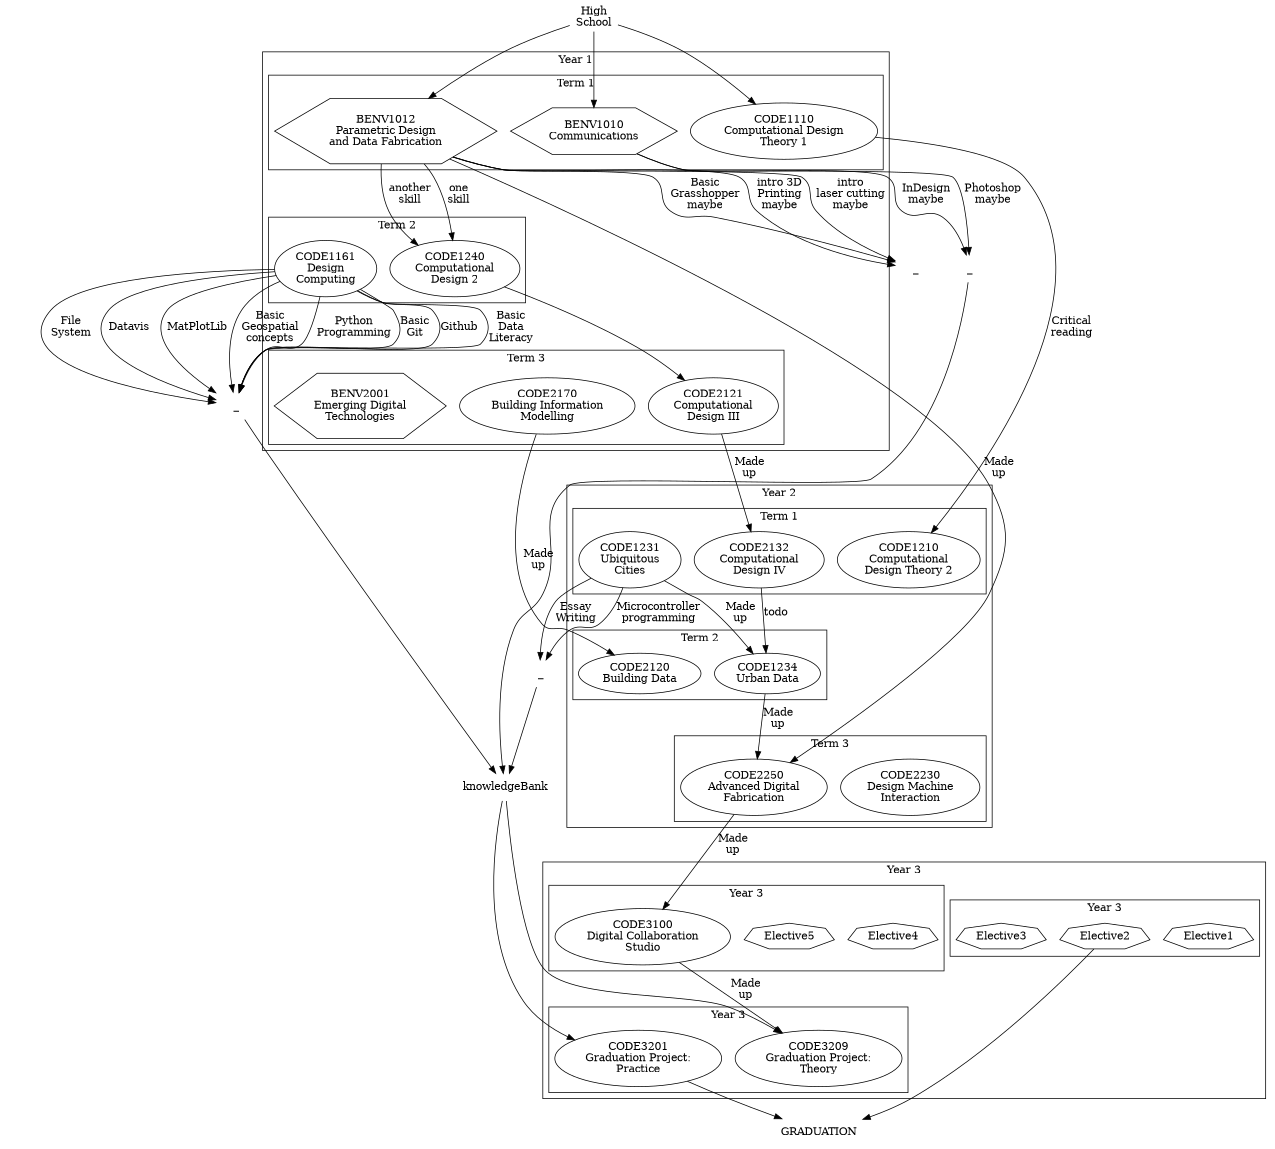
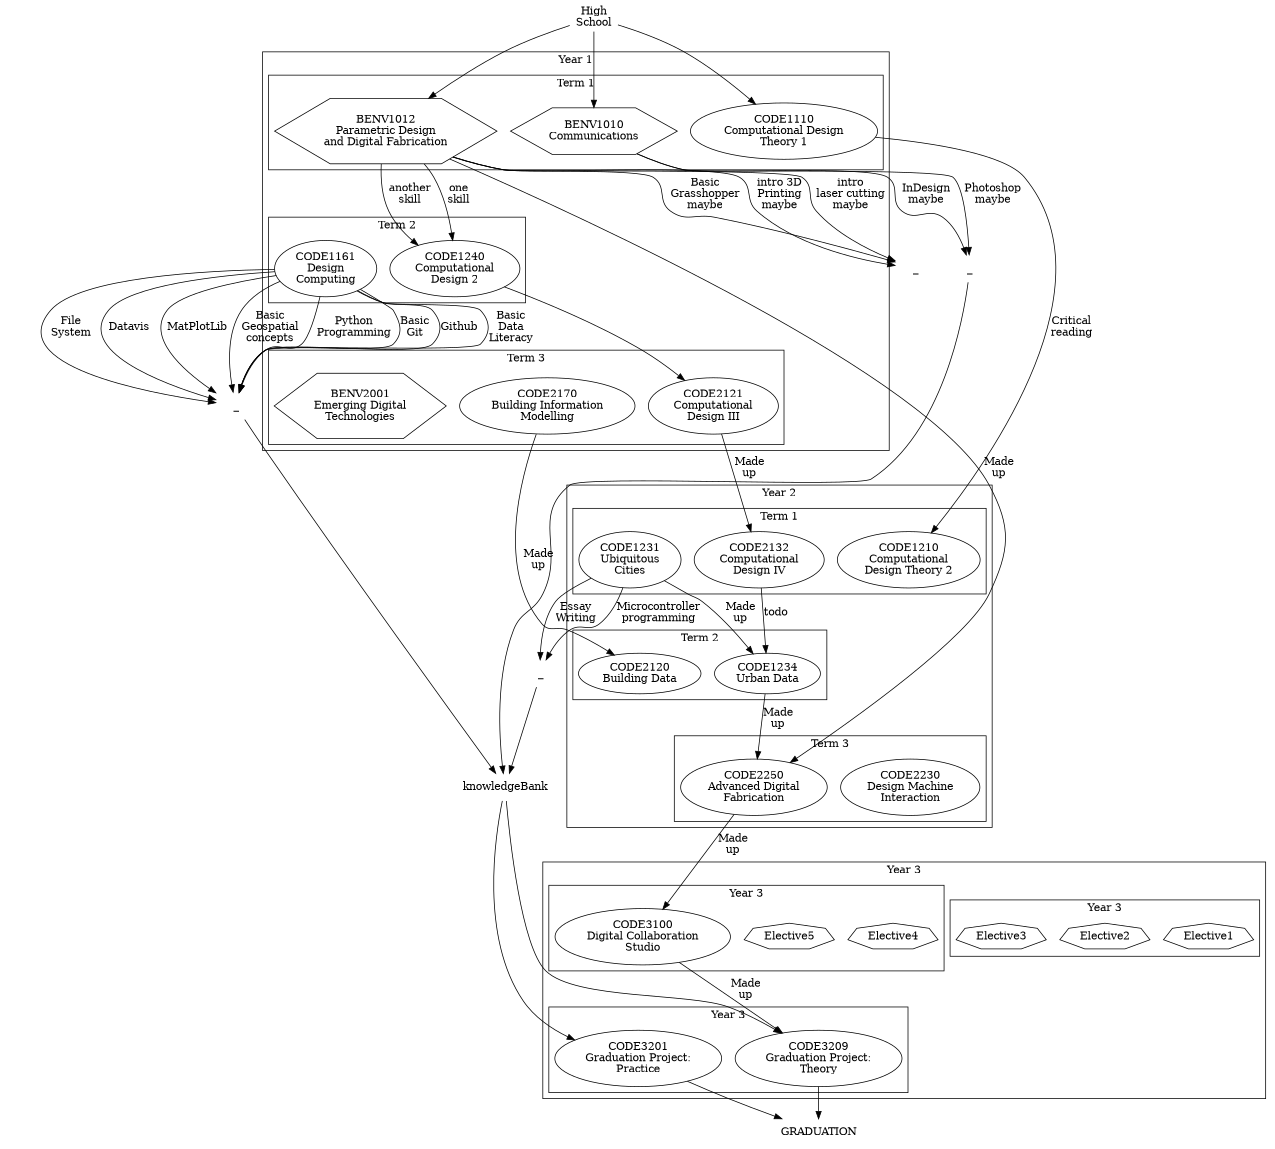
(386, 131) -> (386, 131)
(990, 1044) -> (819, 1103)
